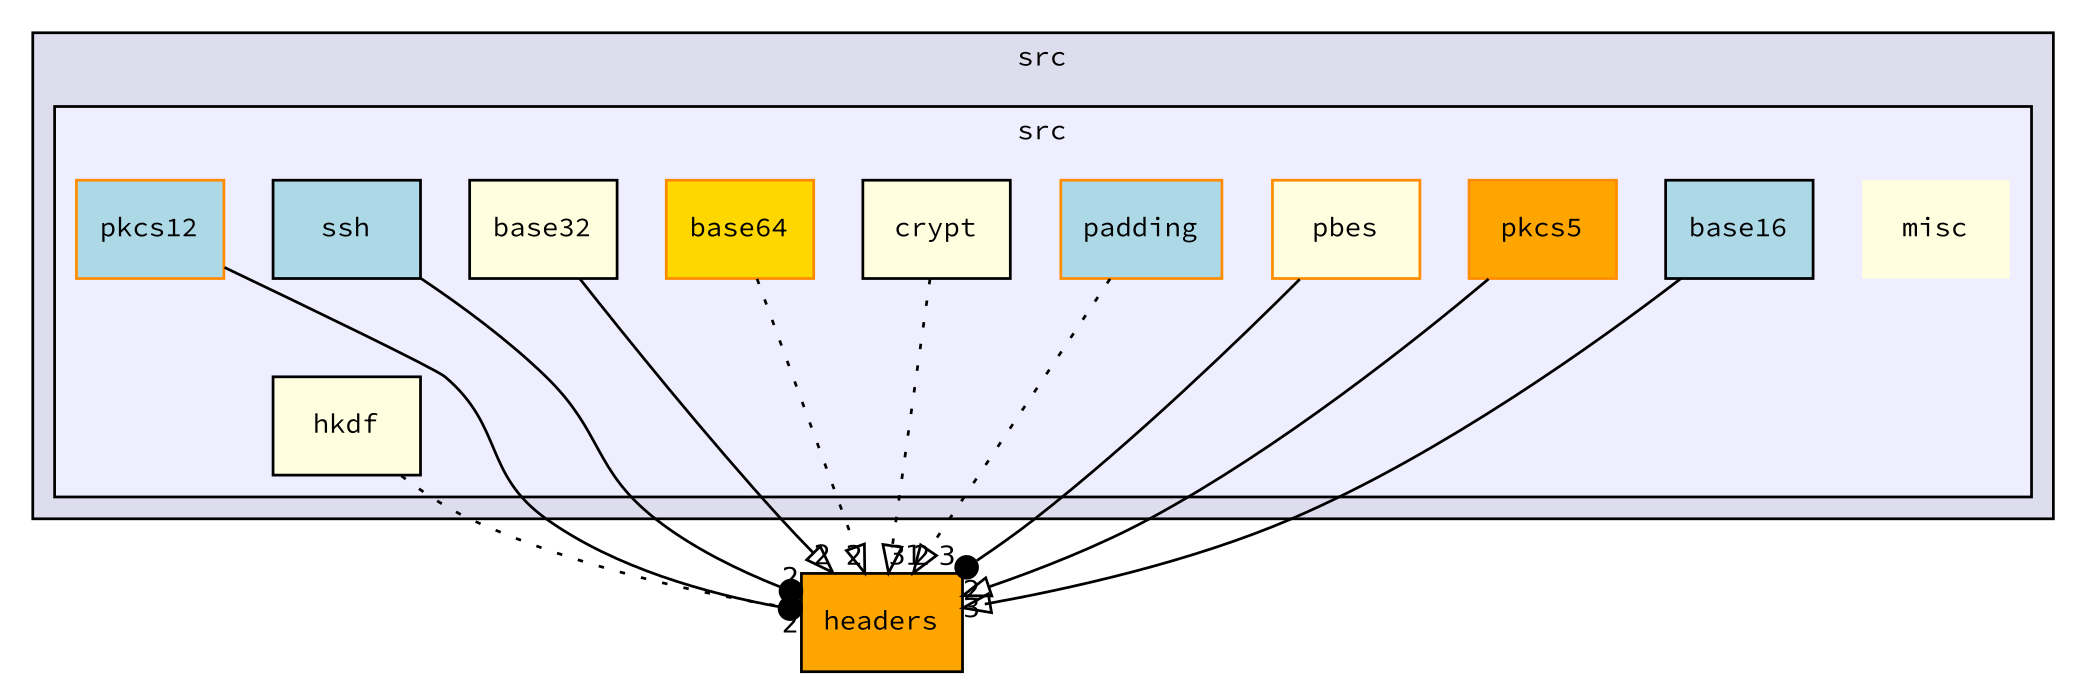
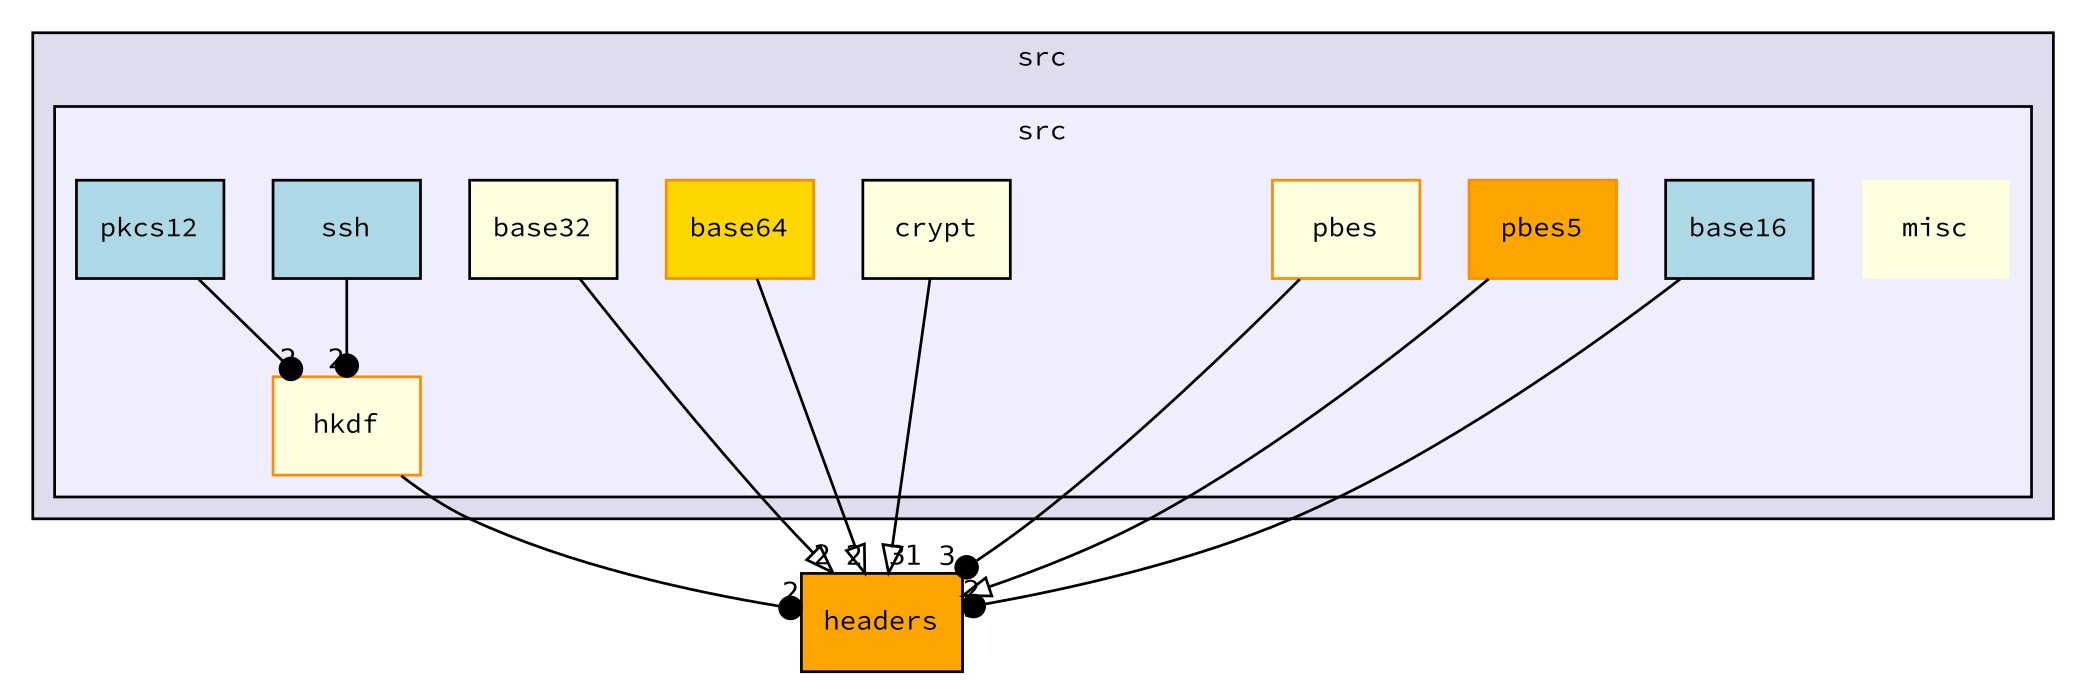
(150, 229) -> (150, 229)
(1141, 229) -> none
(1543, 229) -> (1543, 229)
(911, 412) -> (911, 412)
(806, 413) -> (806, 413)
(347, 426) -> (347, 426)
(594, 442) -> (347, 317)
(495, 451) -> (241, 320)
(1372, 480) -> (1372, 480)
(583, 561) -> (583, 561)
